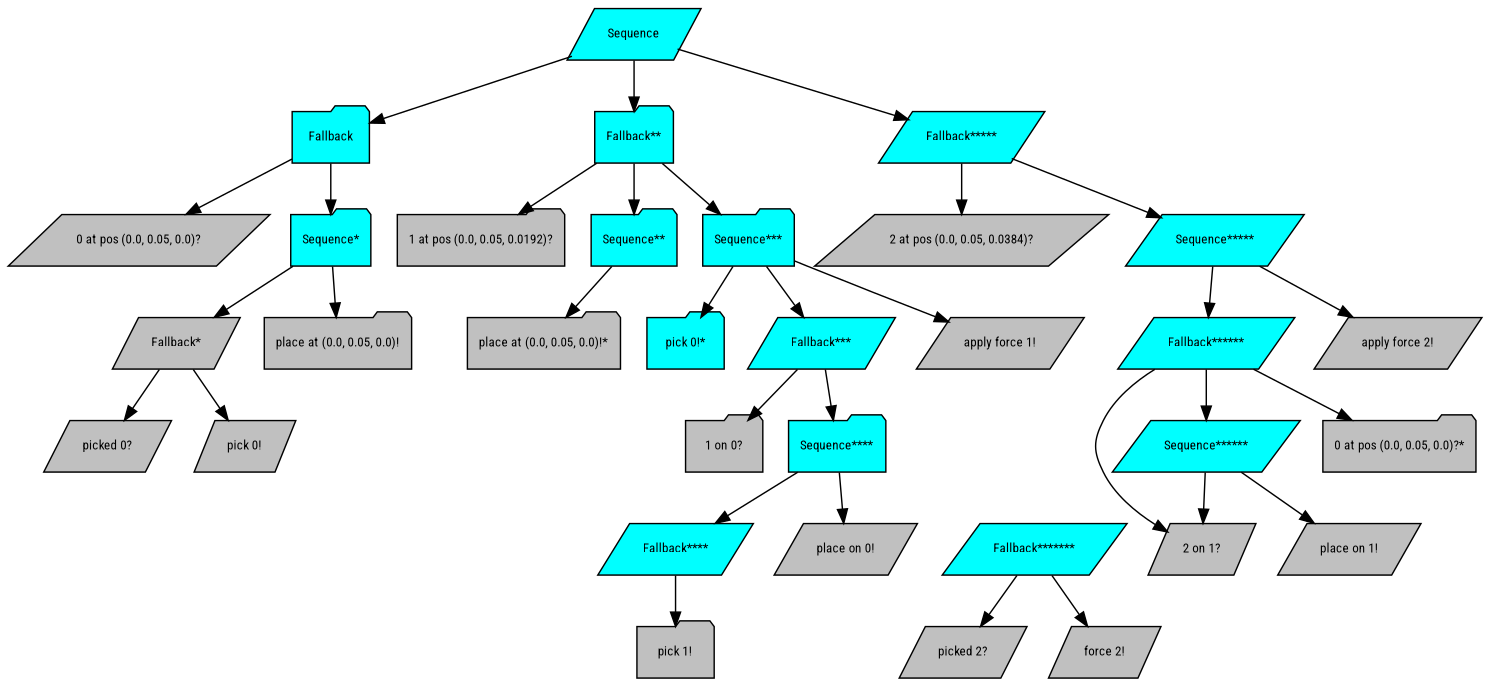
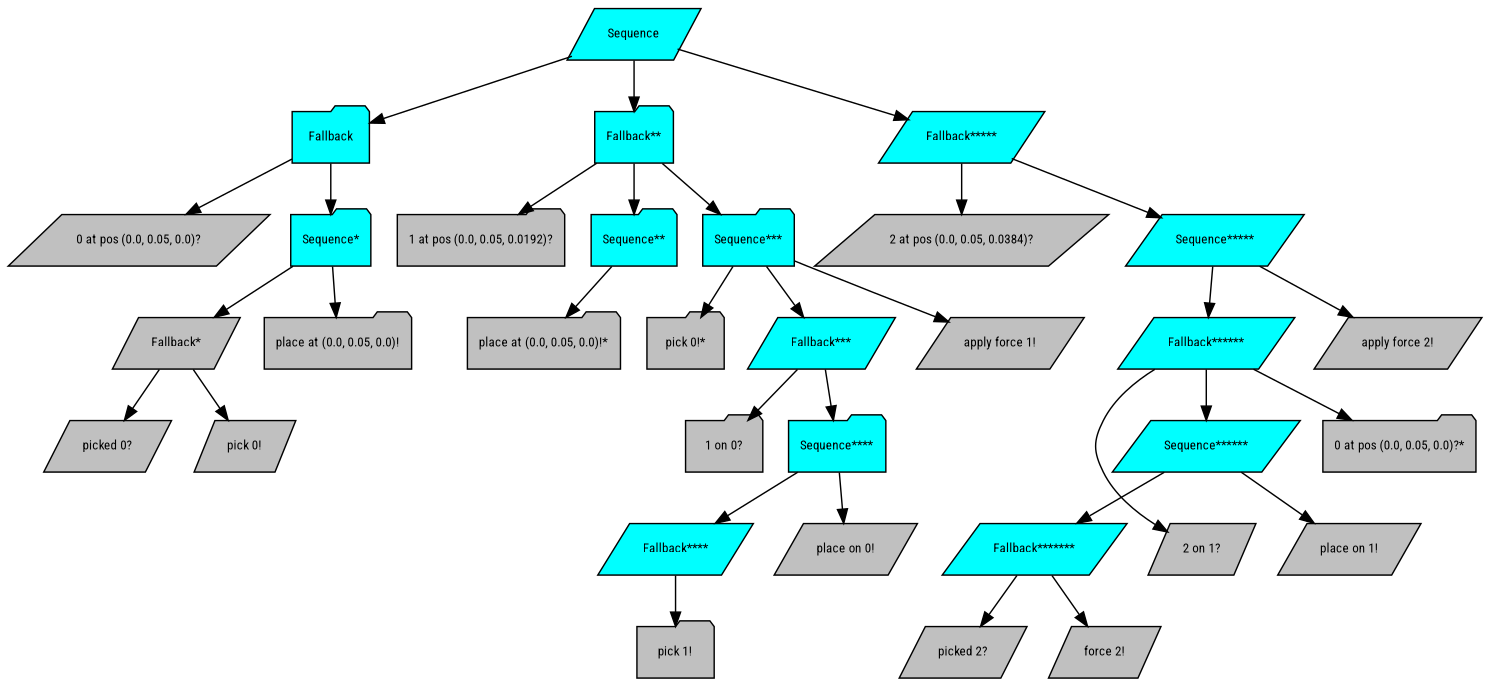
(686, 343) -> (686, 343)
(1204, 491) -> (1131, 492)
